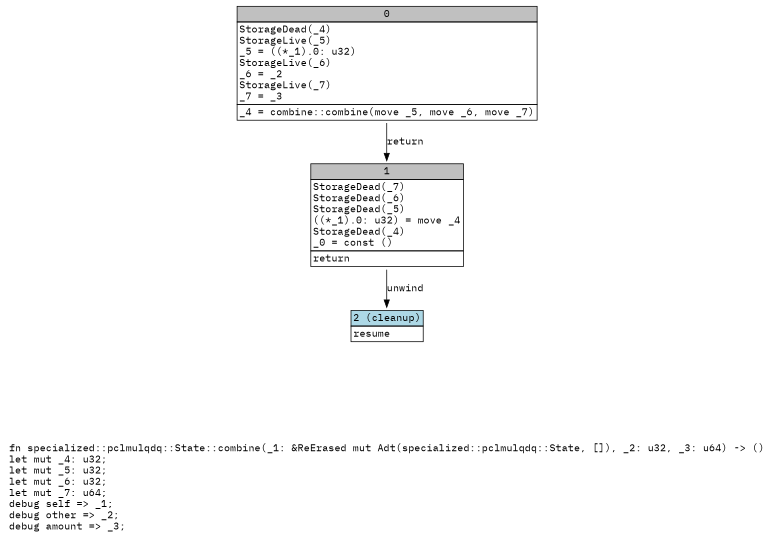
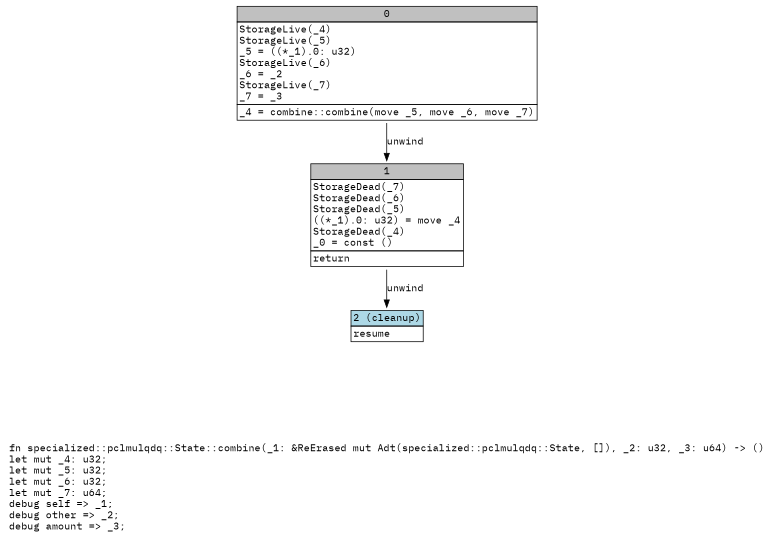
(285, 29) -> (285, 29)
(405, 142) -> (405, 142)
